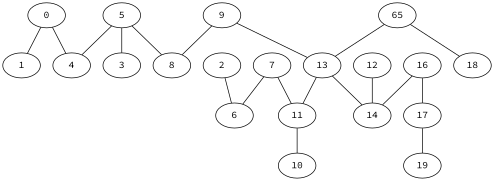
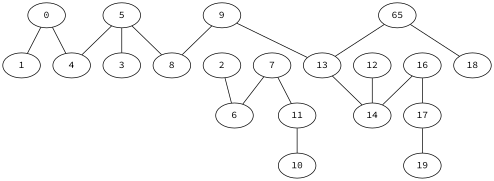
(310, 90) -> none
